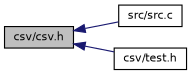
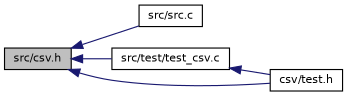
(39, 37) -> (38, 59)
none -> (171, 59)
